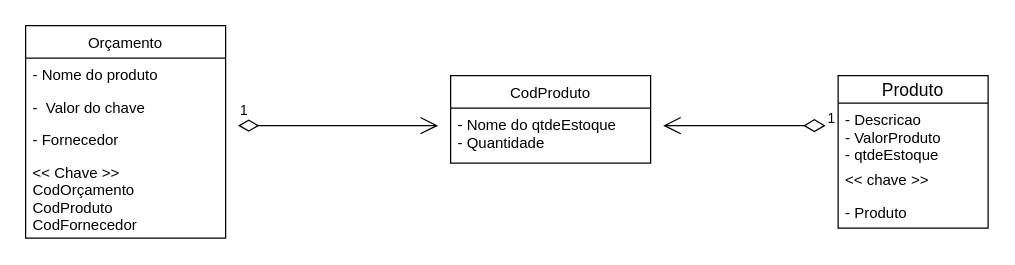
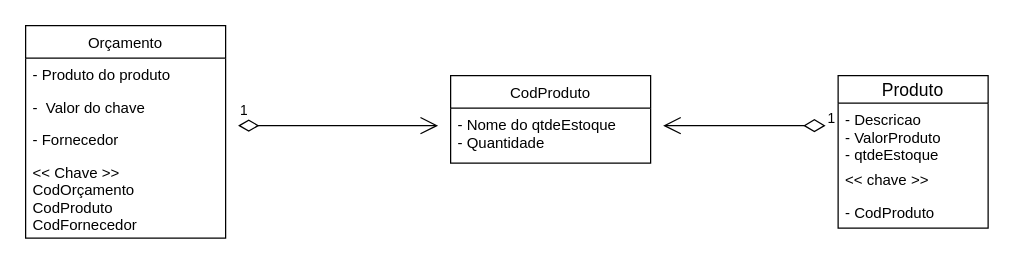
(98, 75) -> (111, 75)
(881, 213) -> (893, 213)
